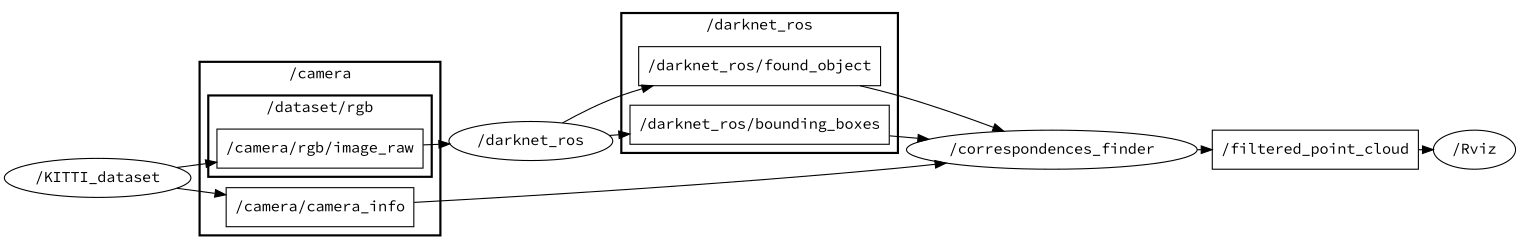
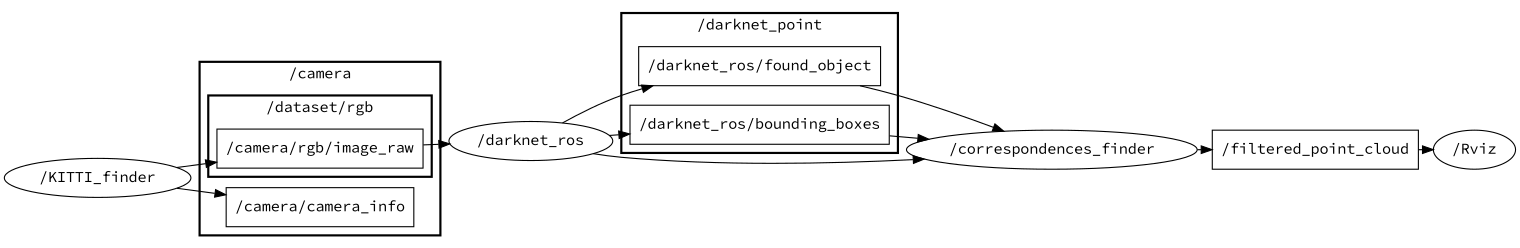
(760, 25) -> (760, 25)
(98, 178) -> (98, 178)
(675, 186) -> (753, 163)
